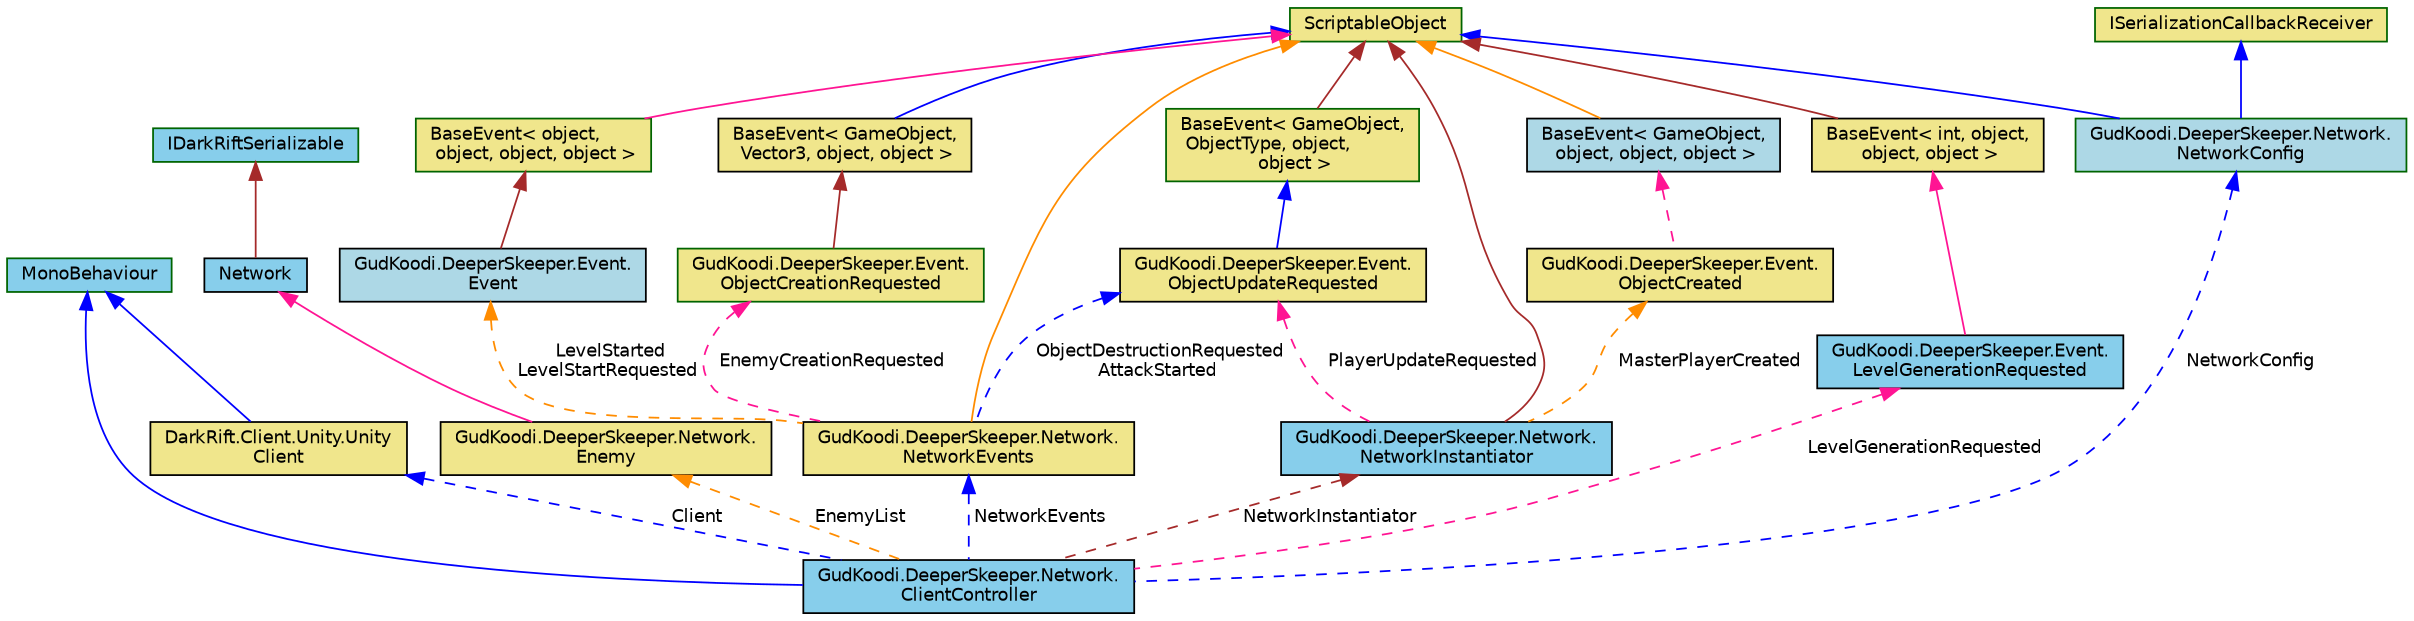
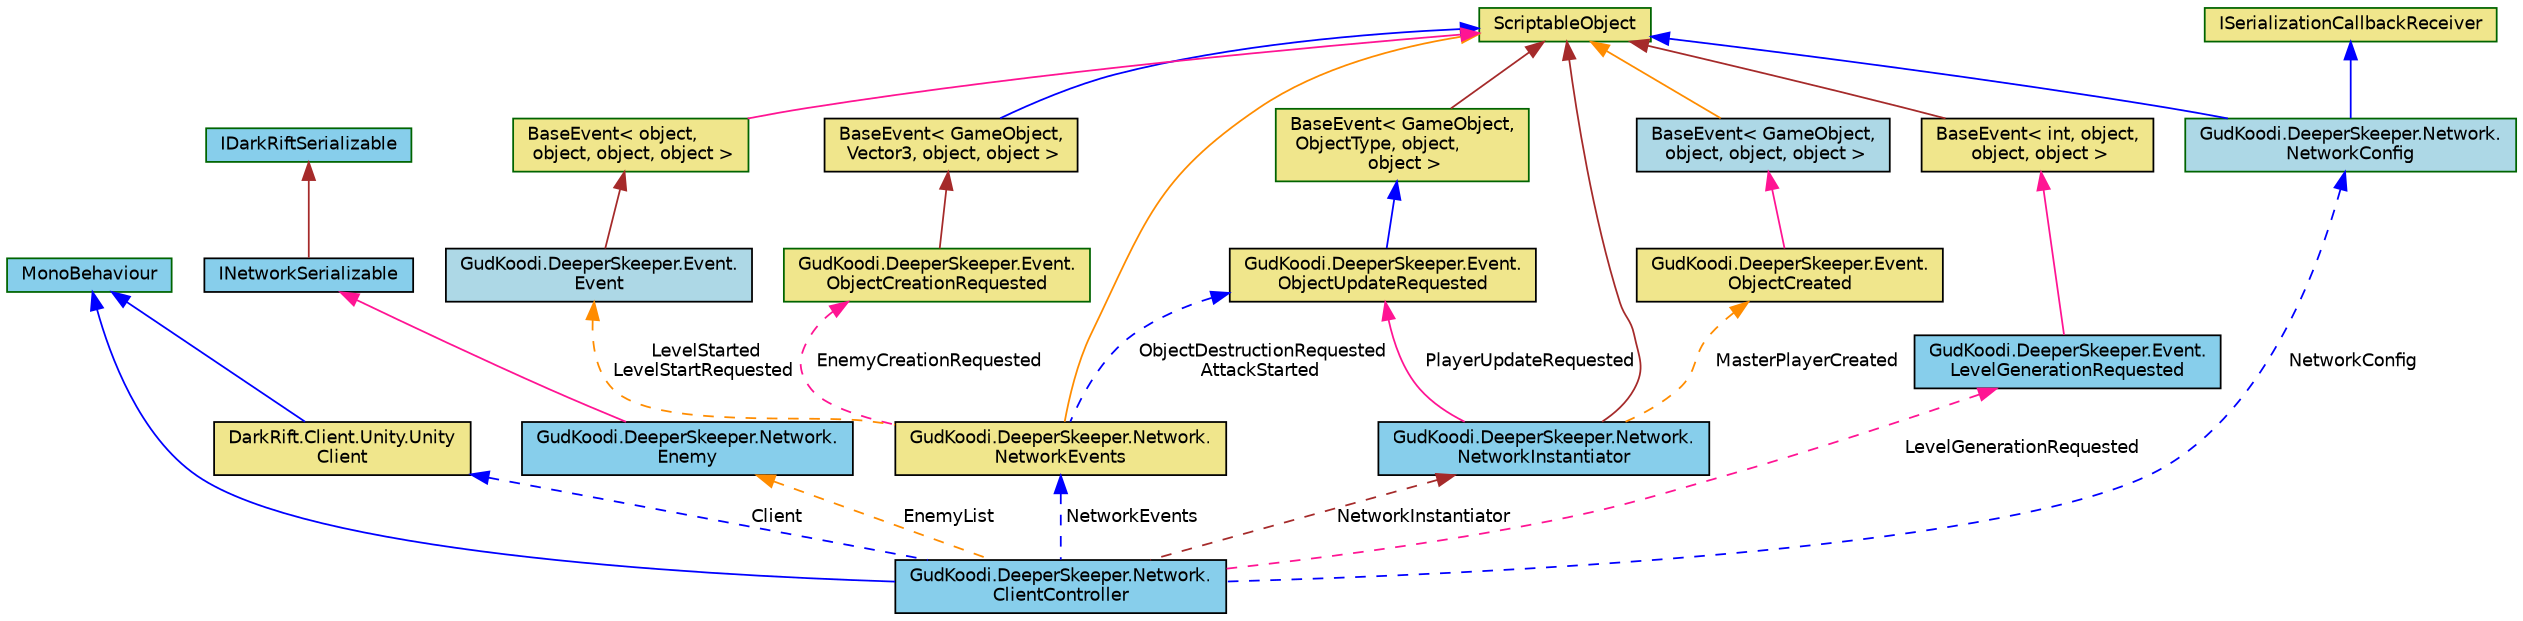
(1669, 219) -> (1778, 219)
(256, 275) -> (309, 275)
(1315, 381) -> (1413, 381)
(606, 449) -> (687, 449)
